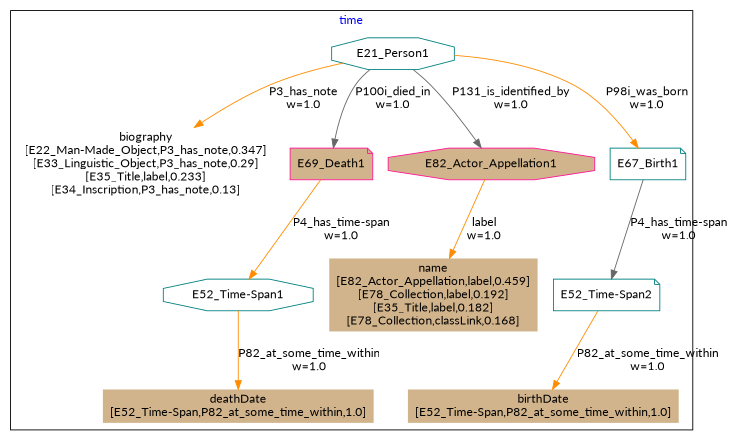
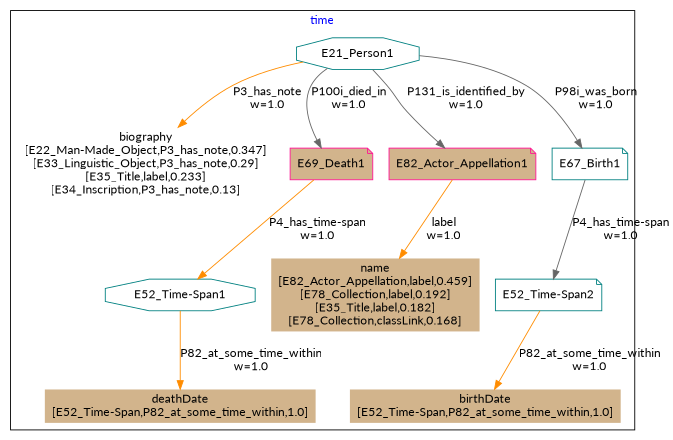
(555, 76) -> (510, 77)
(491, 164) -> (462, 164)
